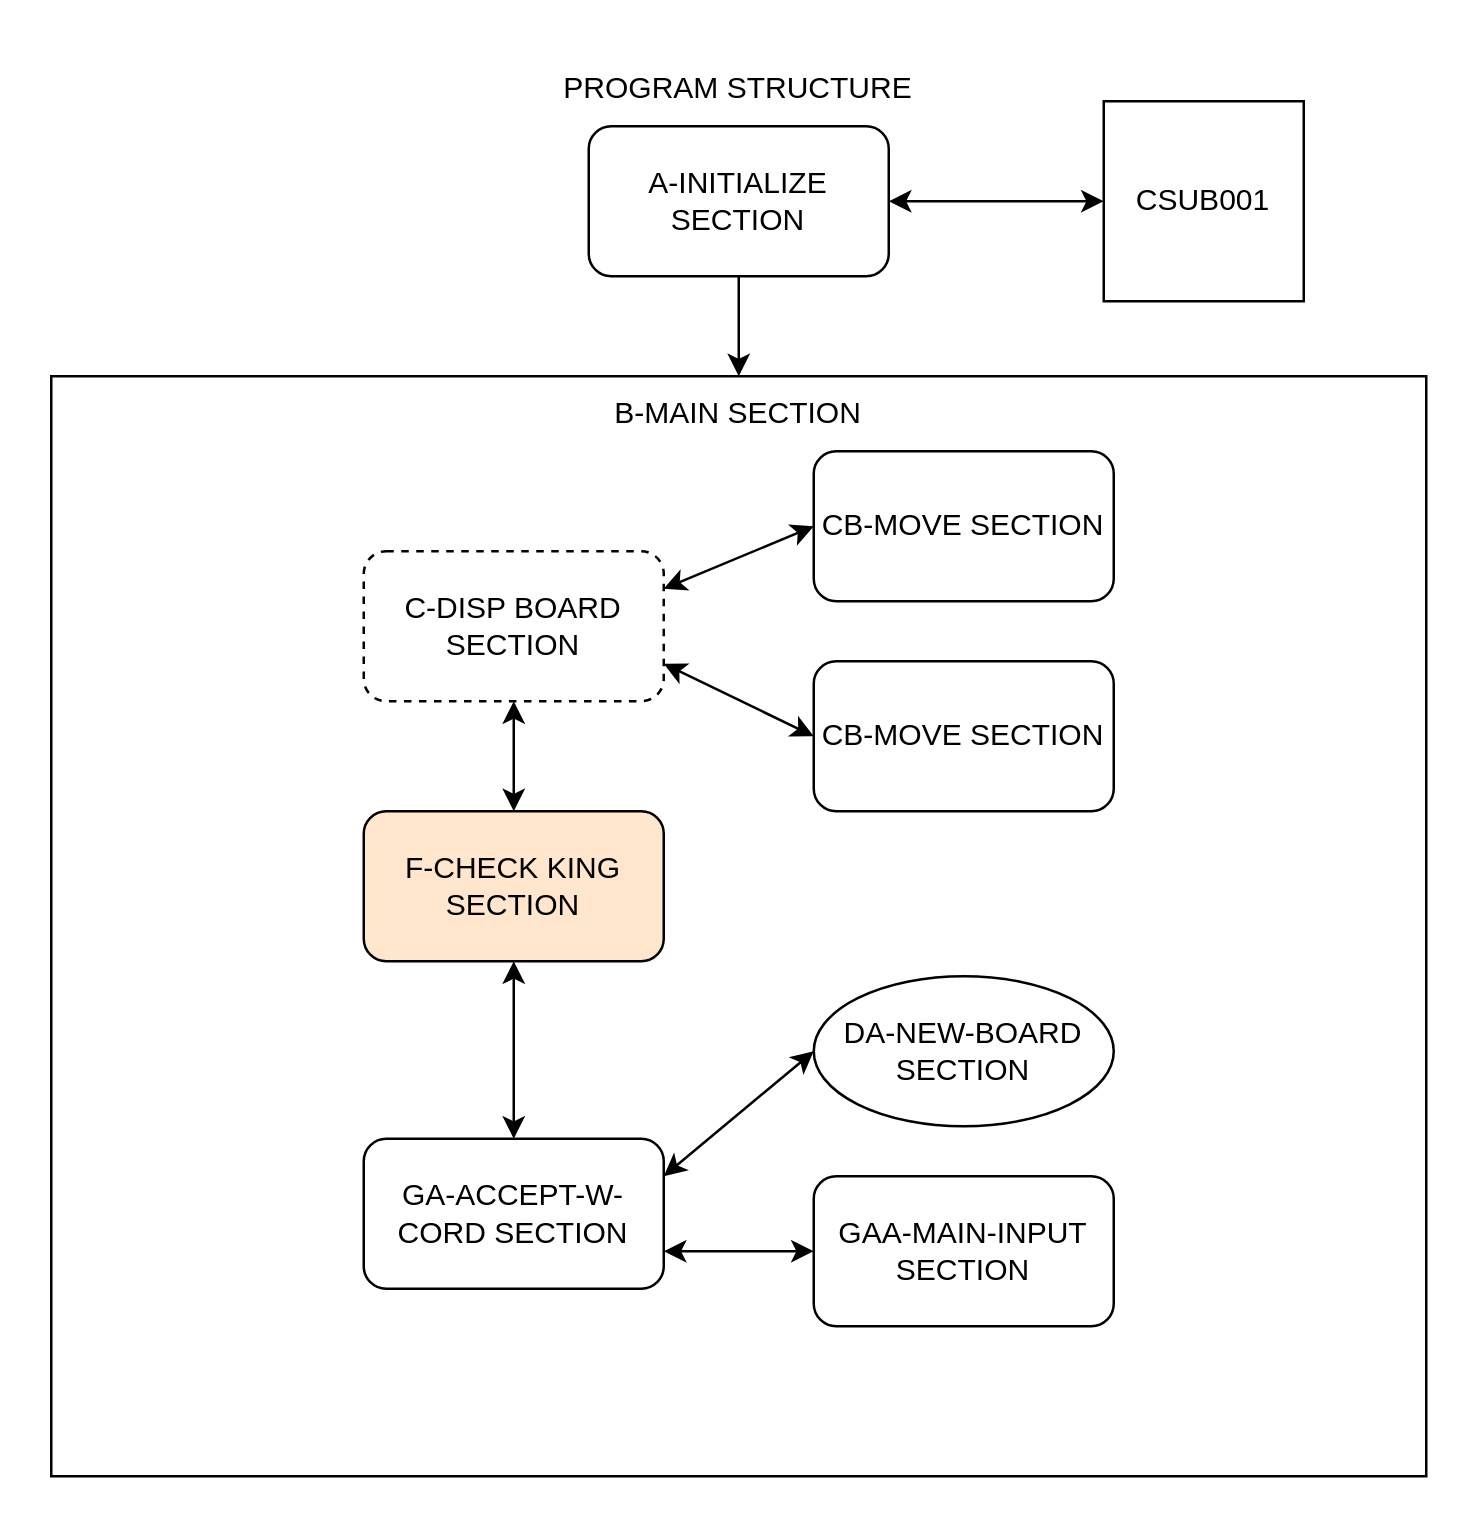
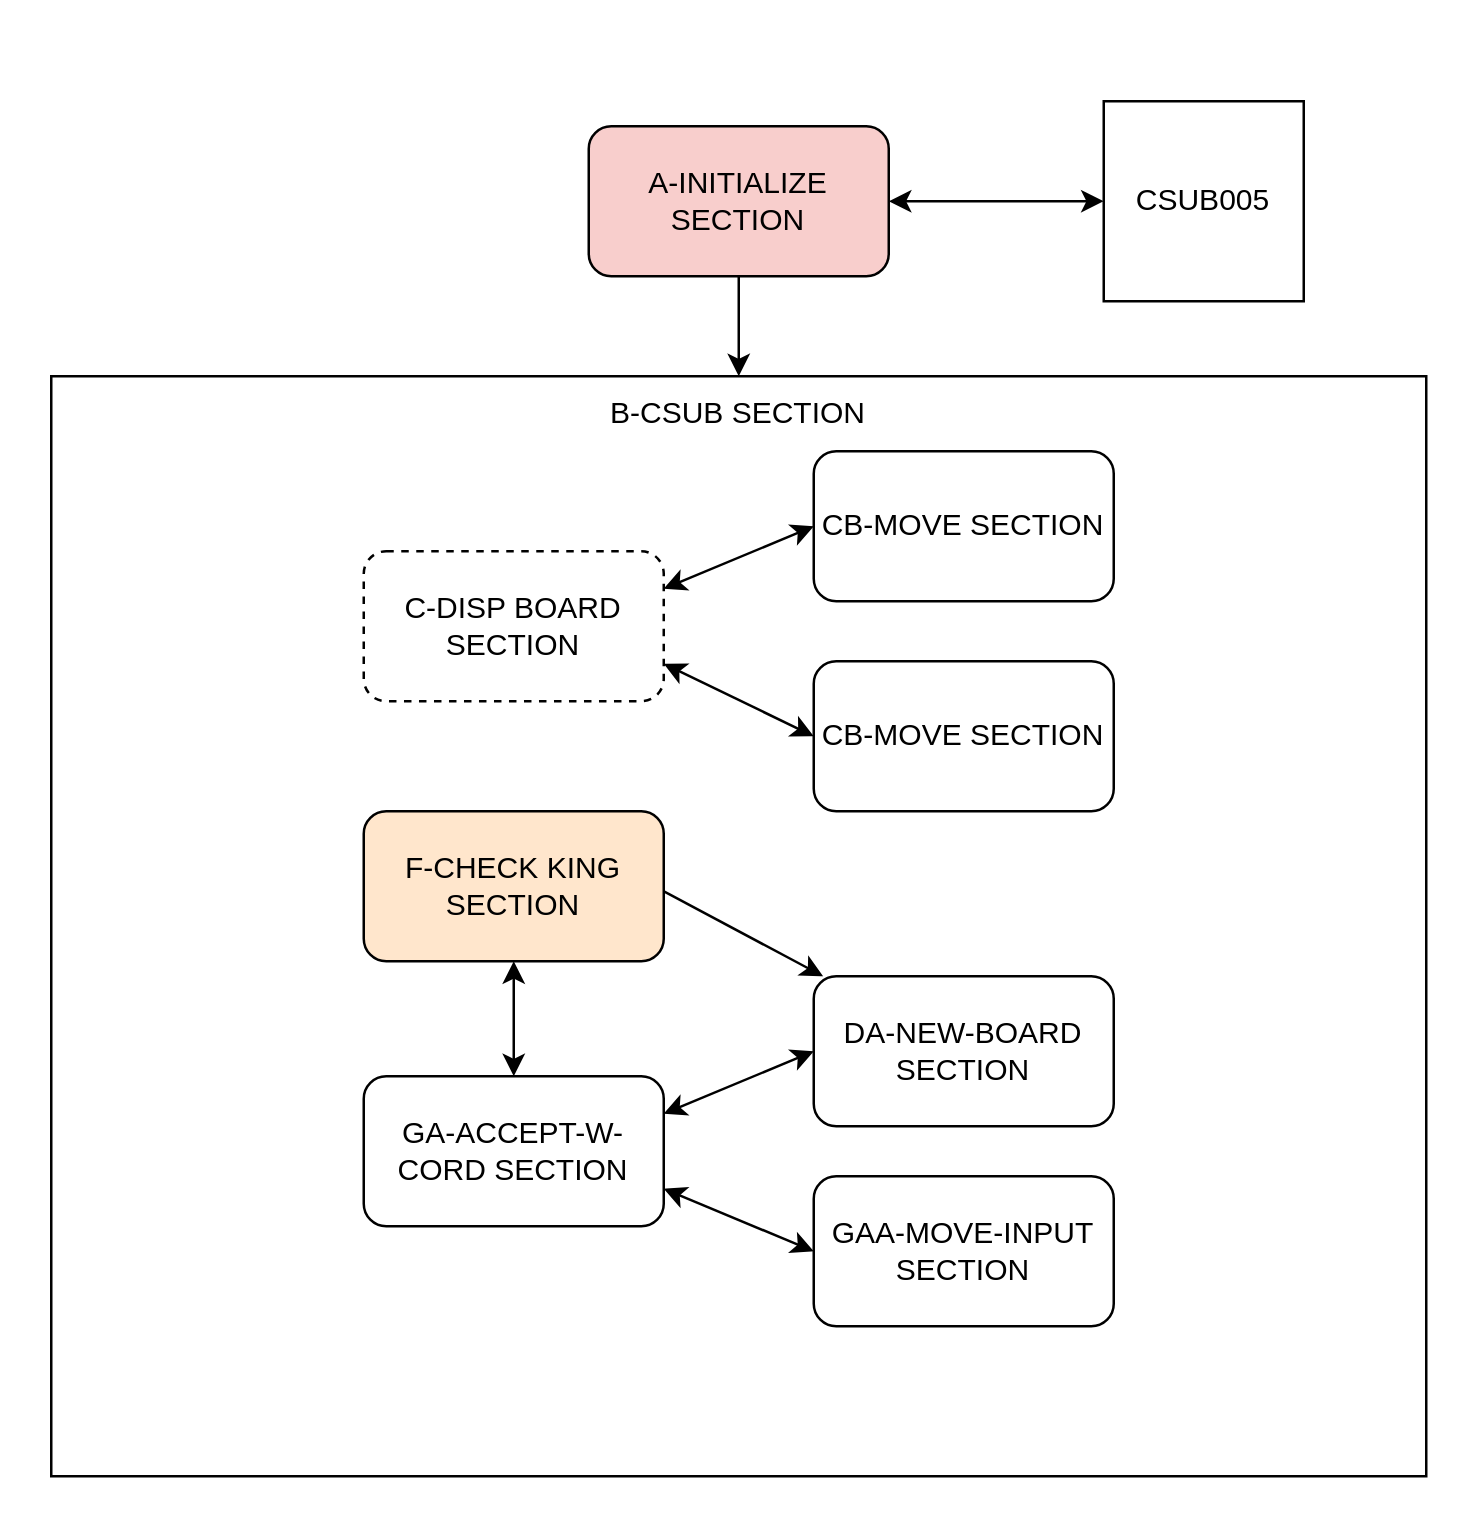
(739, 89) -> none
(739, 201) -> (739, 201)
(1204, 201) -> (1204, 201)
(739, 414) -> (739, 414)
(514, 756) -> (736, 930)
(964, 1051) -> (964, 1051)
(514, 1214) -> (514, 1151)
(964, 1251) -> (964, 1251)
